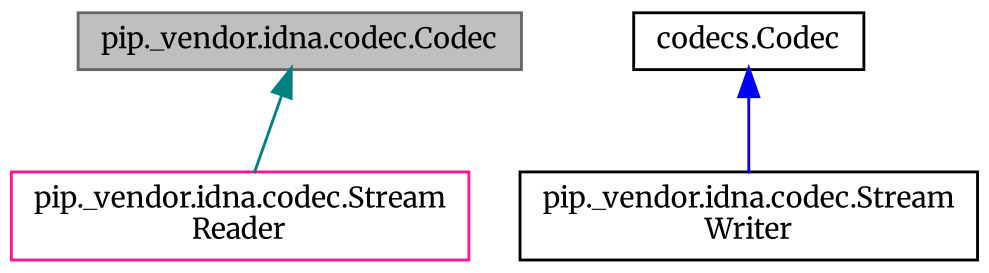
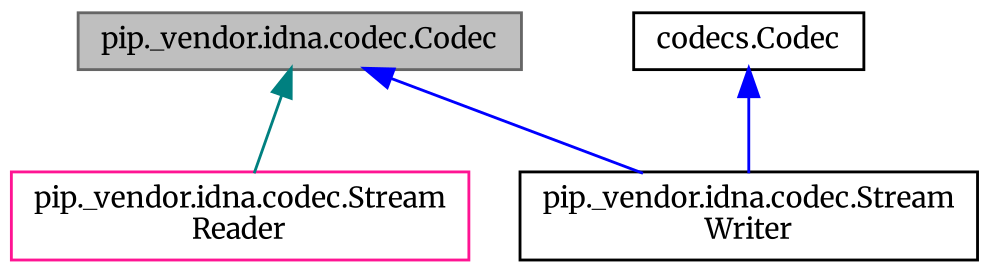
none -> (517, 126)
